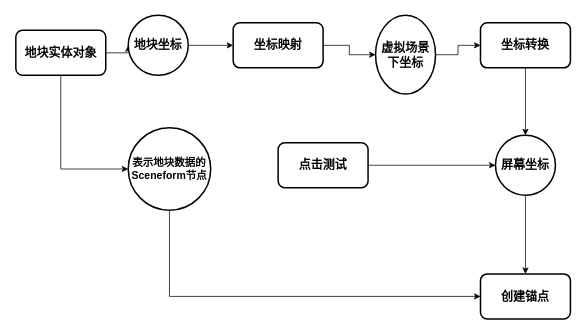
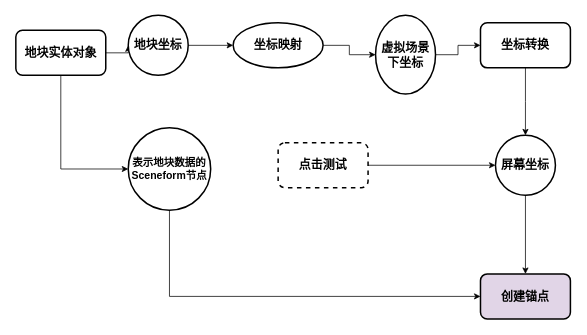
(278, 45) -> (278, 45)
(323, 165) -> (323, 165)
(525, 297) -> (525, 297)
